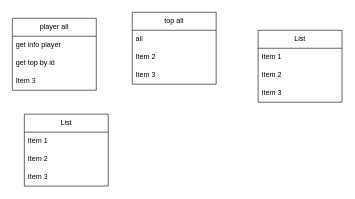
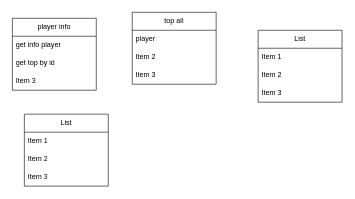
(54, 27) -> (54, 27)
(140, 39) -> (147, 39)
